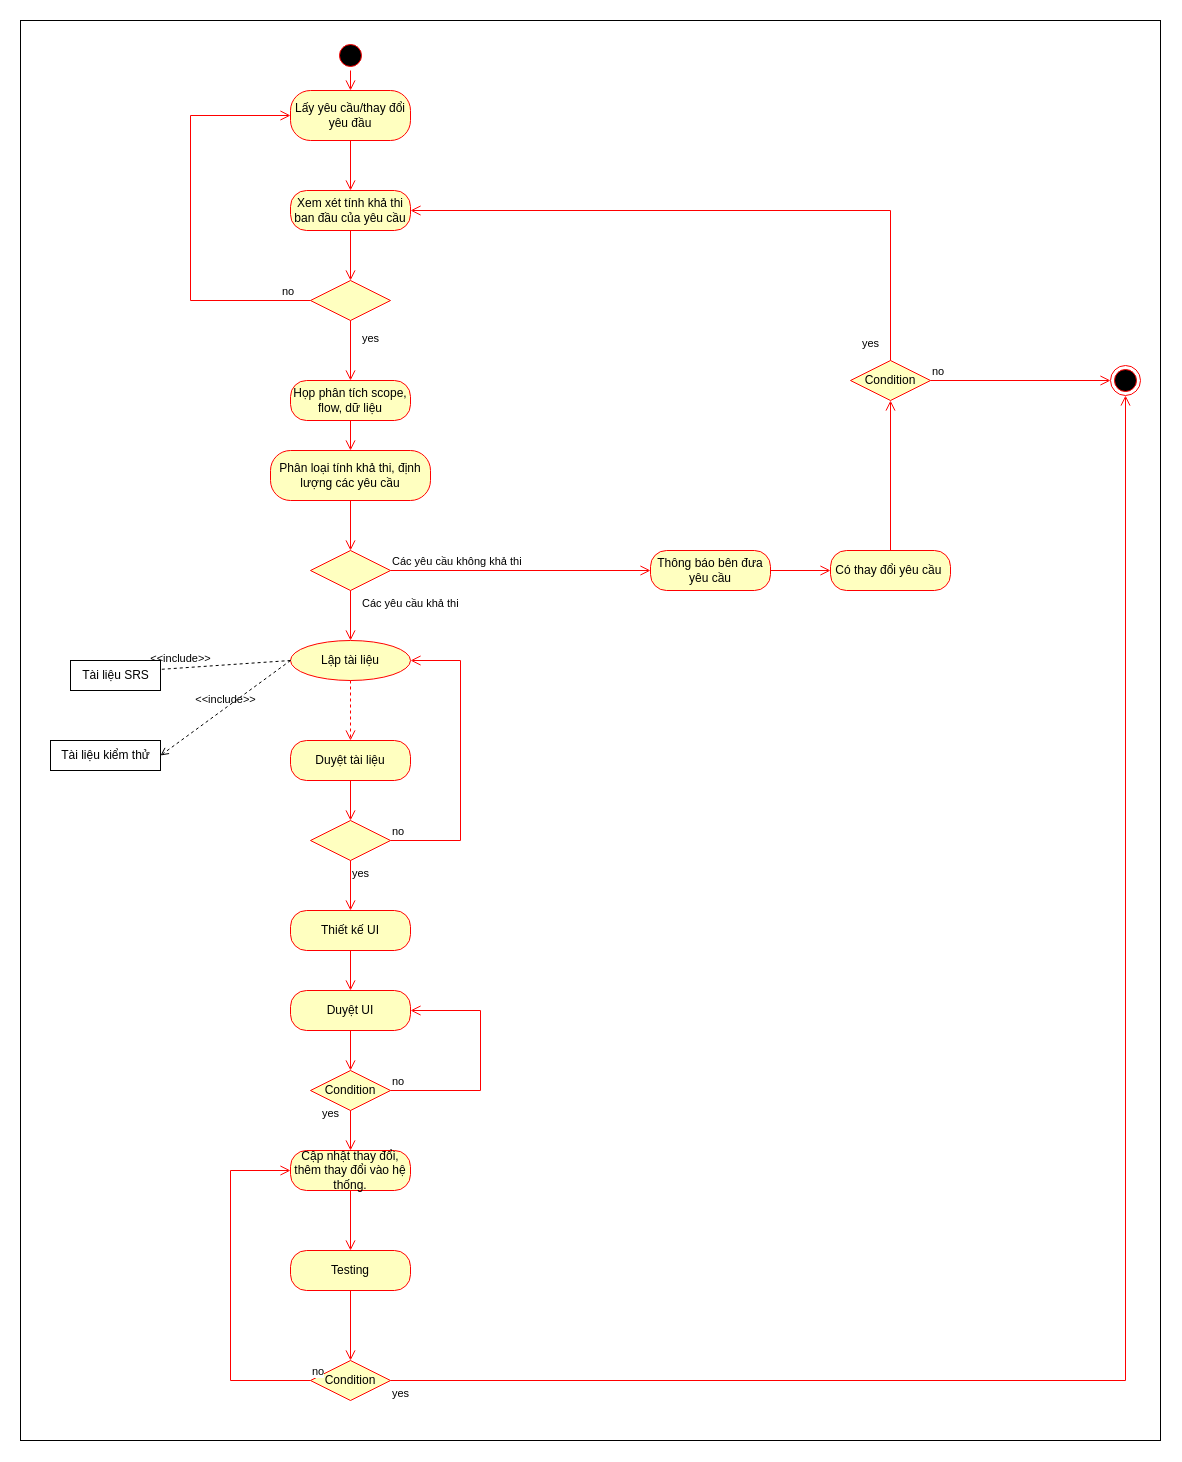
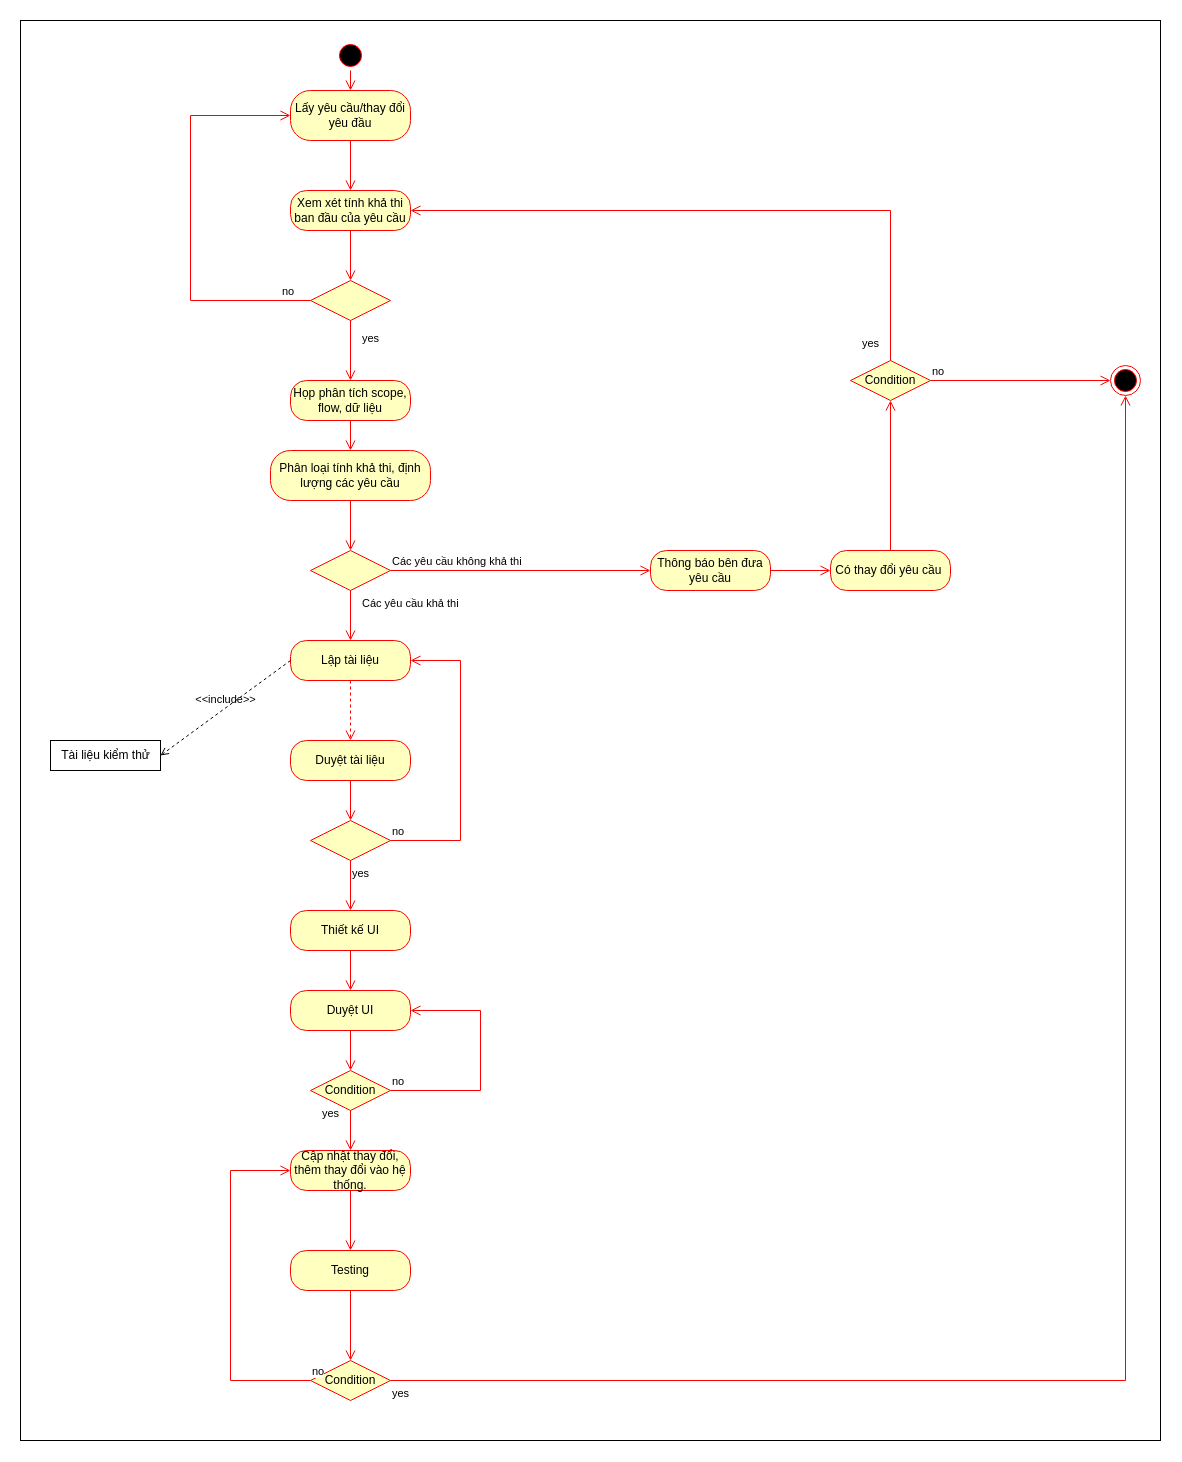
(351, 661) -> (351, 661)
(222, 665) -> none
(116, 676) -> none
